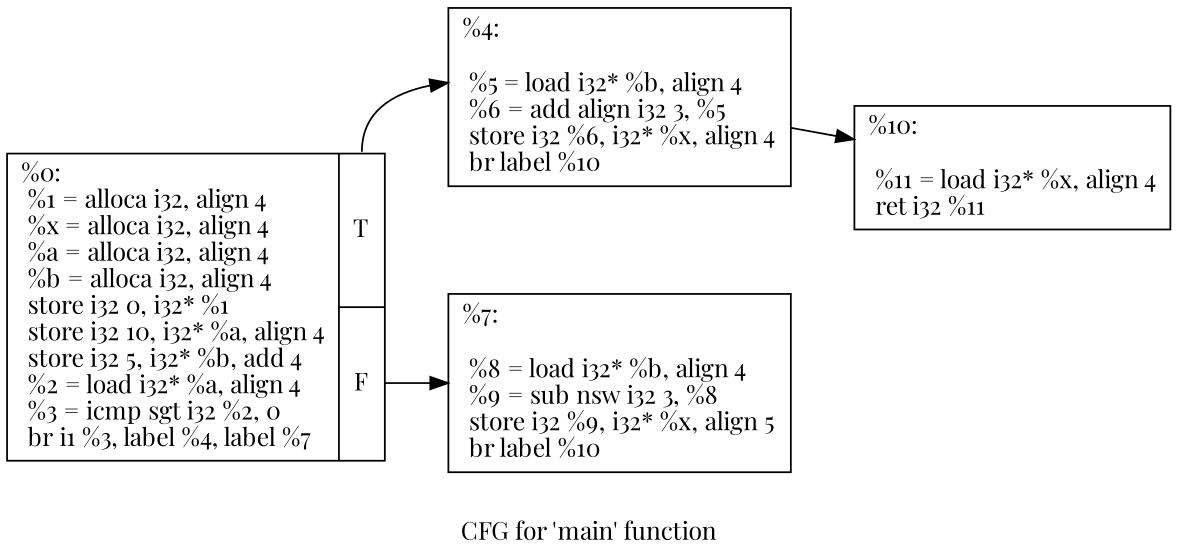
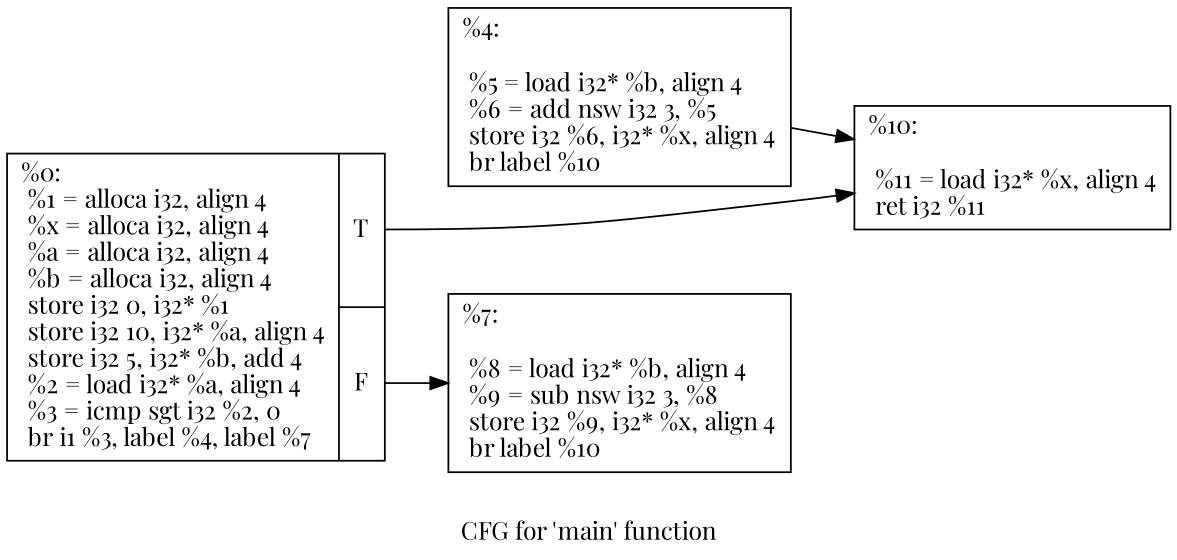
(383, 106) -> (611, 221)
(595, 110) -> (590, 110)
(620, 423) -> (620, 423)
